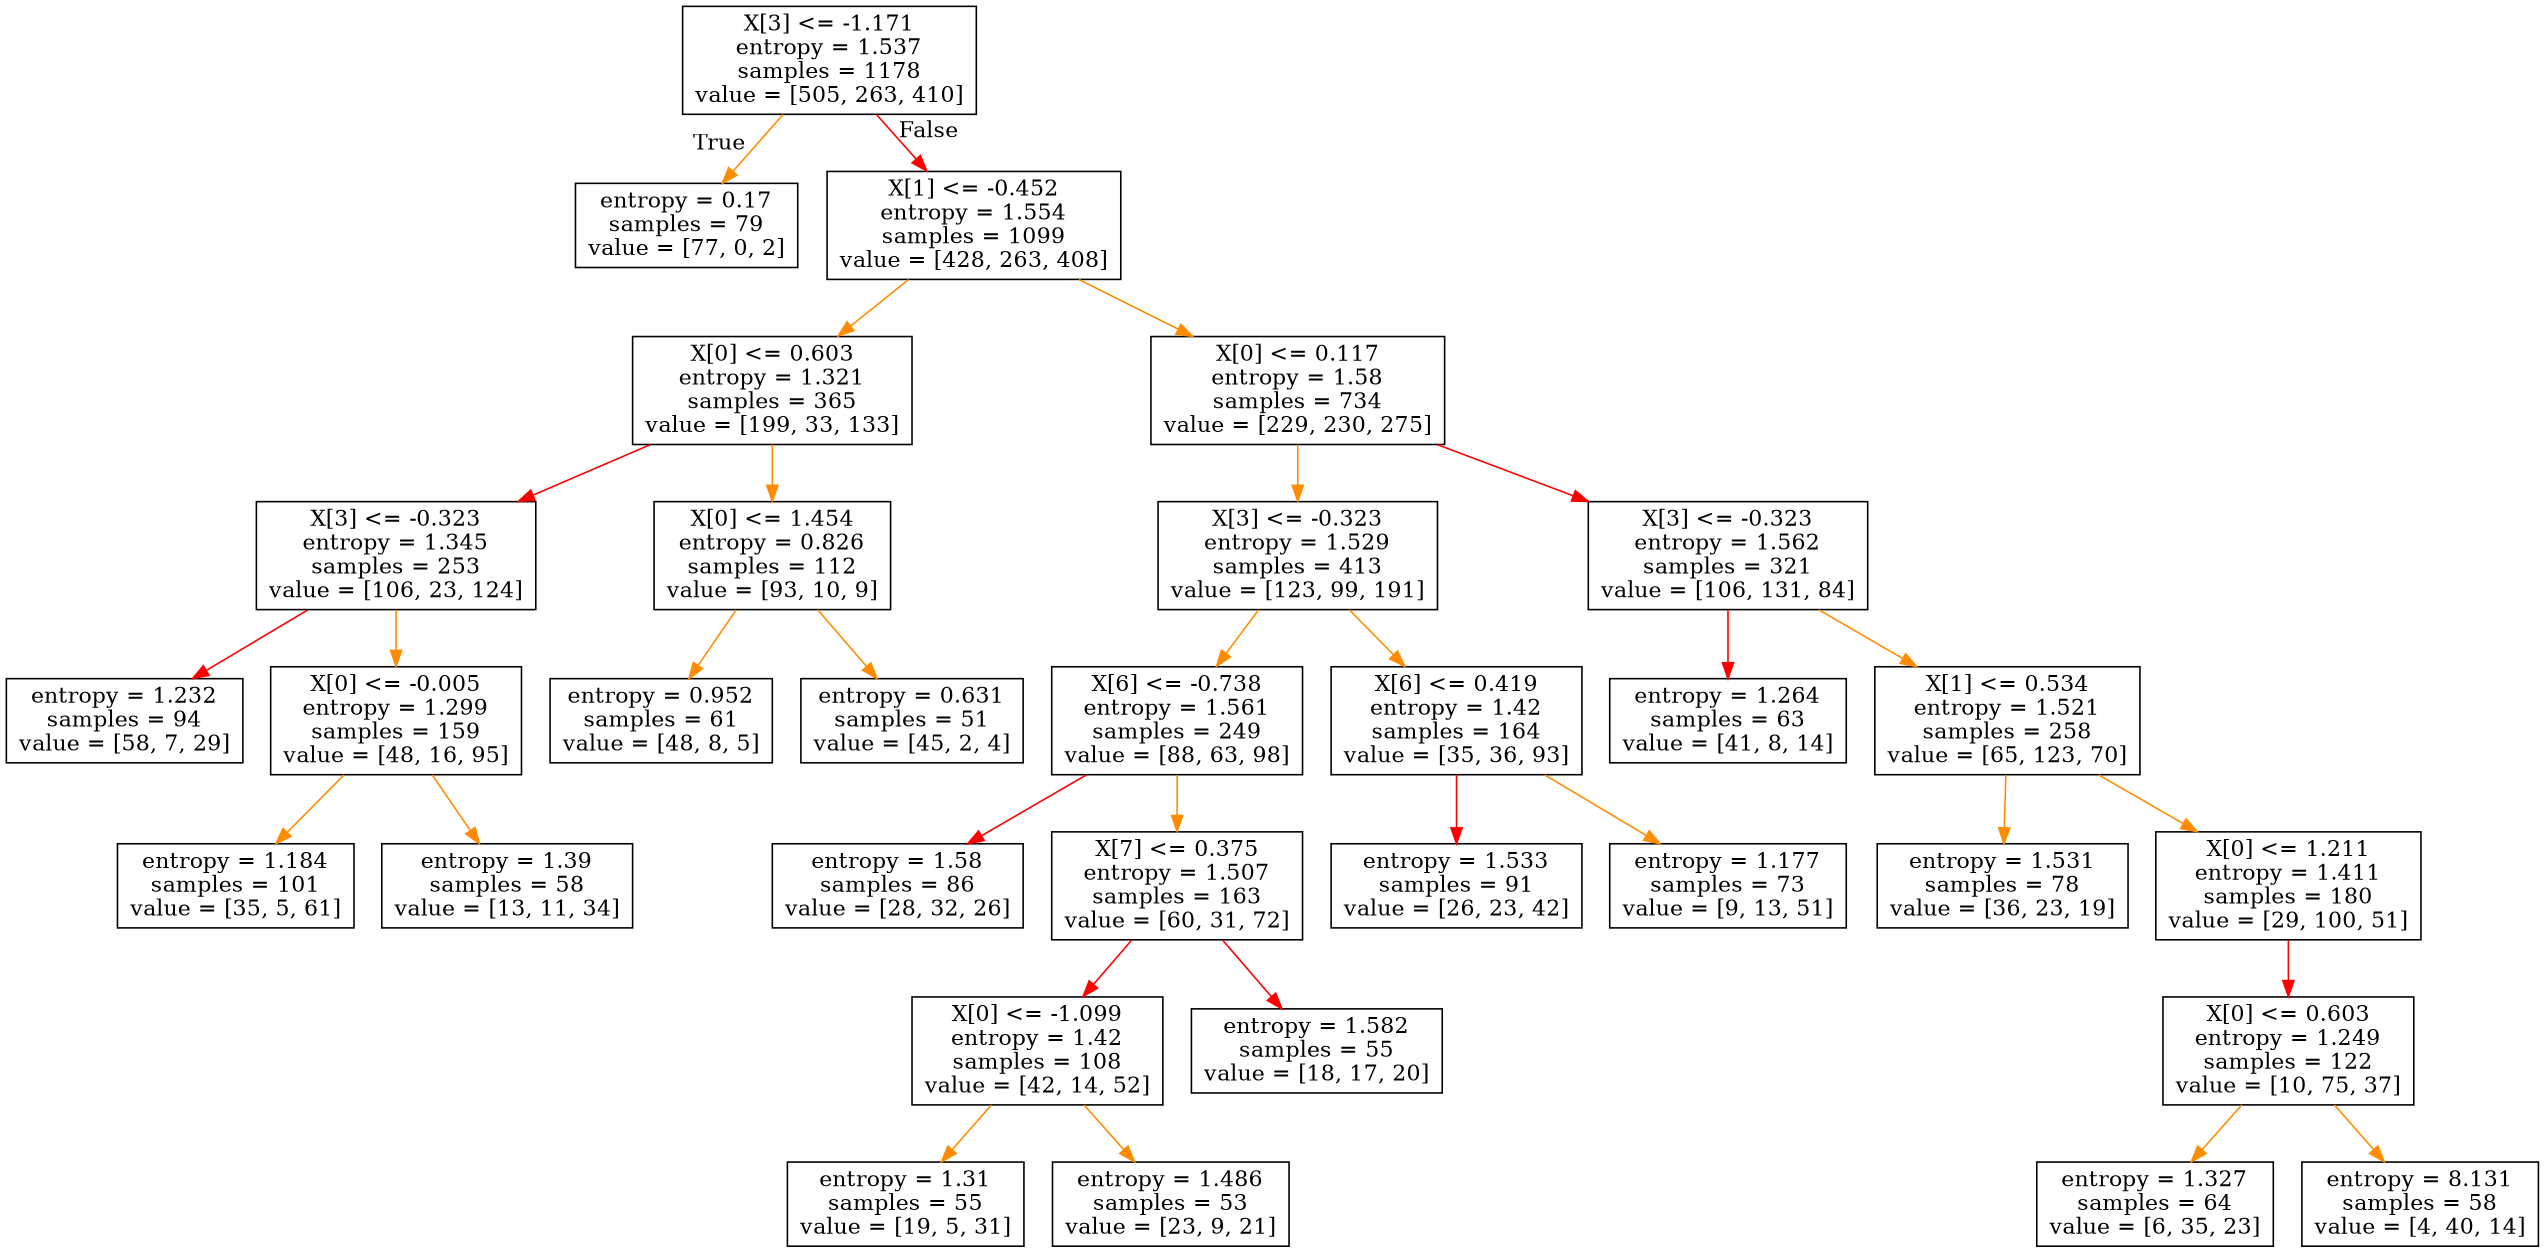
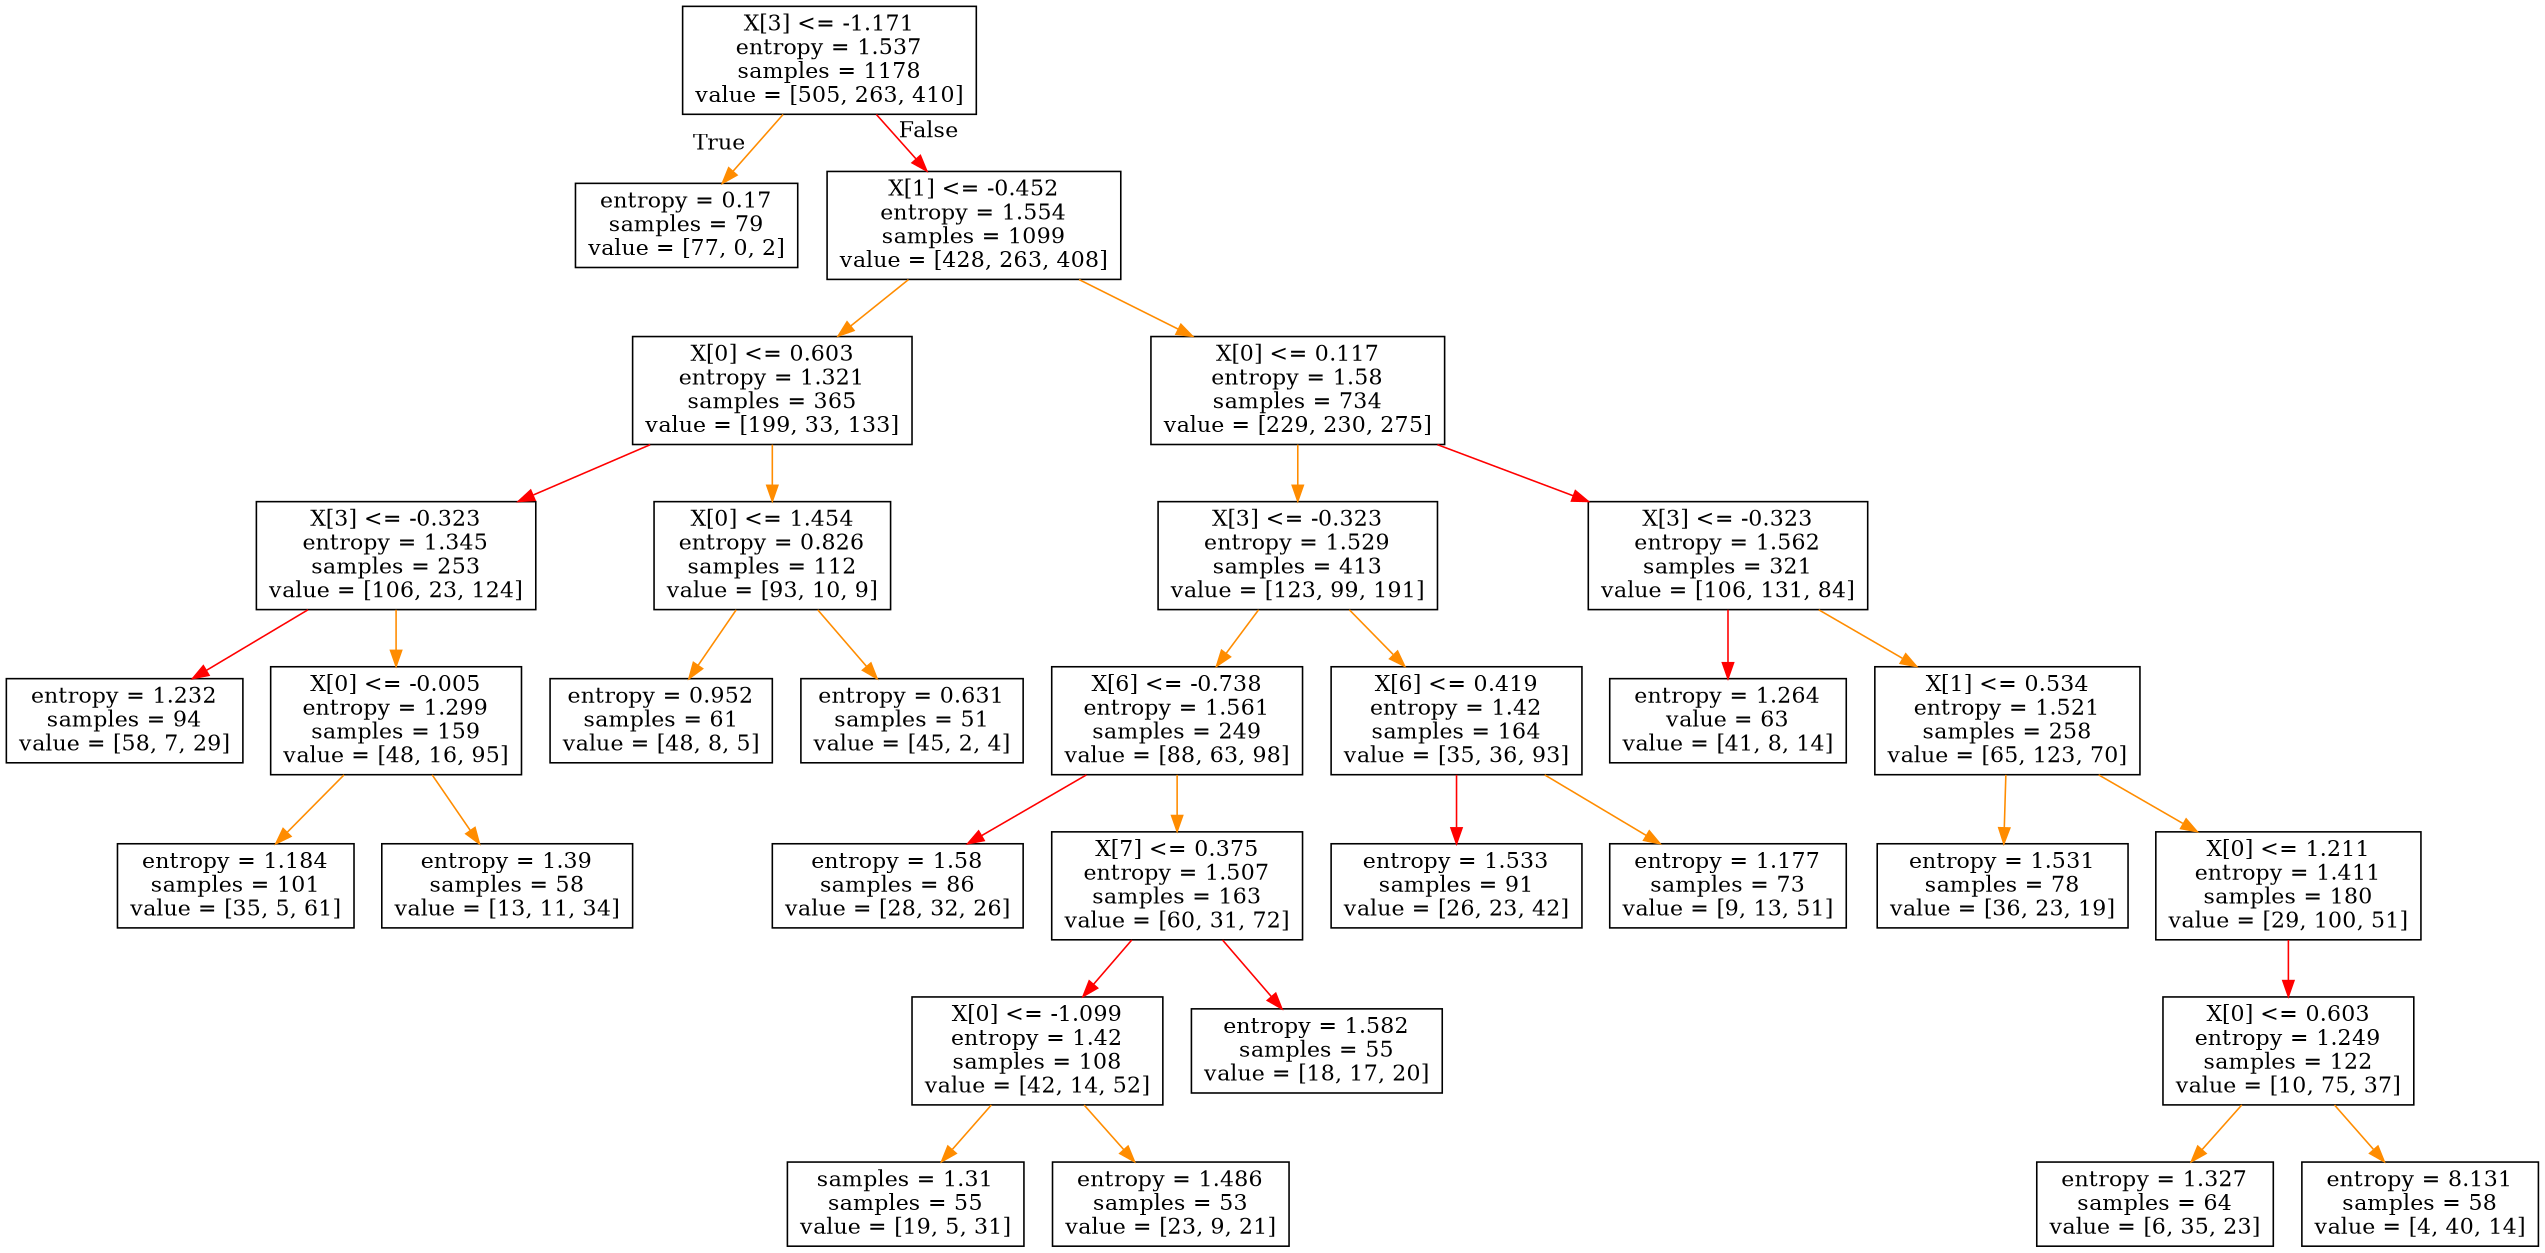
(1728, 721) -> (1728, 721)
(906, 1204) -> (906, 1204)
